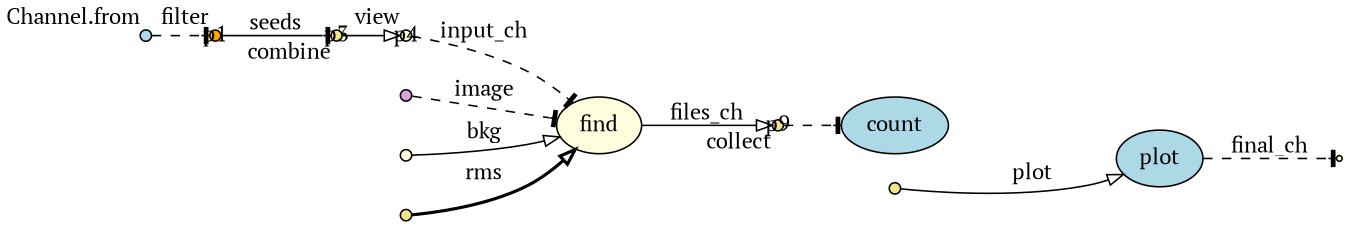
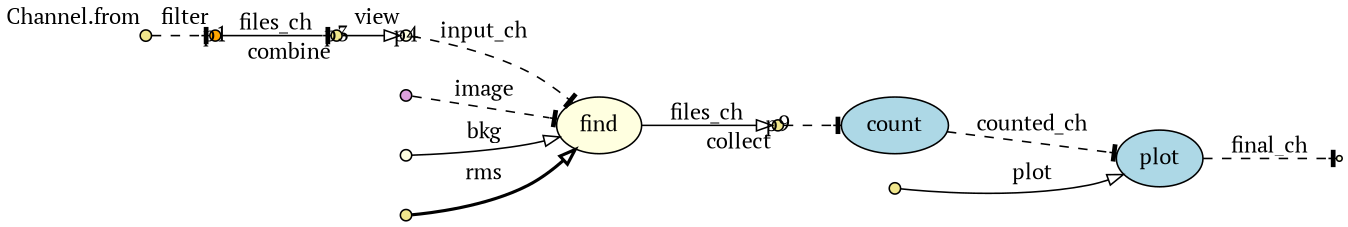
(276, 24) -> (276, 24)
(146, 36) -> (146, 36)
none -> (1028, 142)
